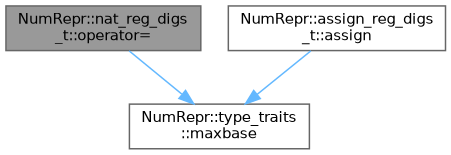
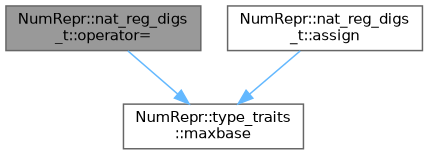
(337, 28) -> (325, 28)
